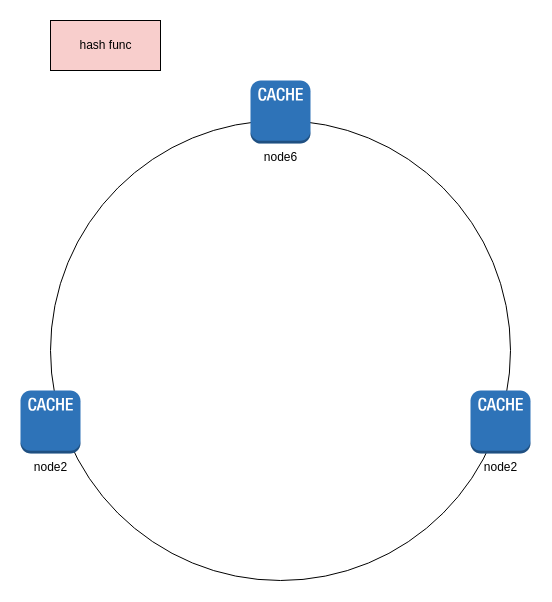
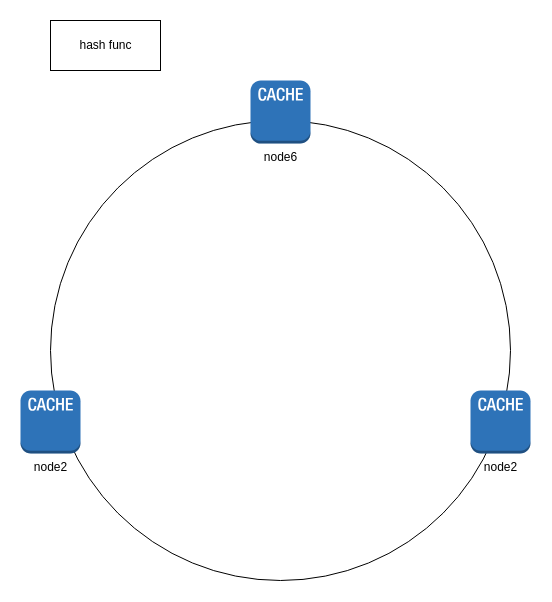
(106, 46) -> (106, 46)
